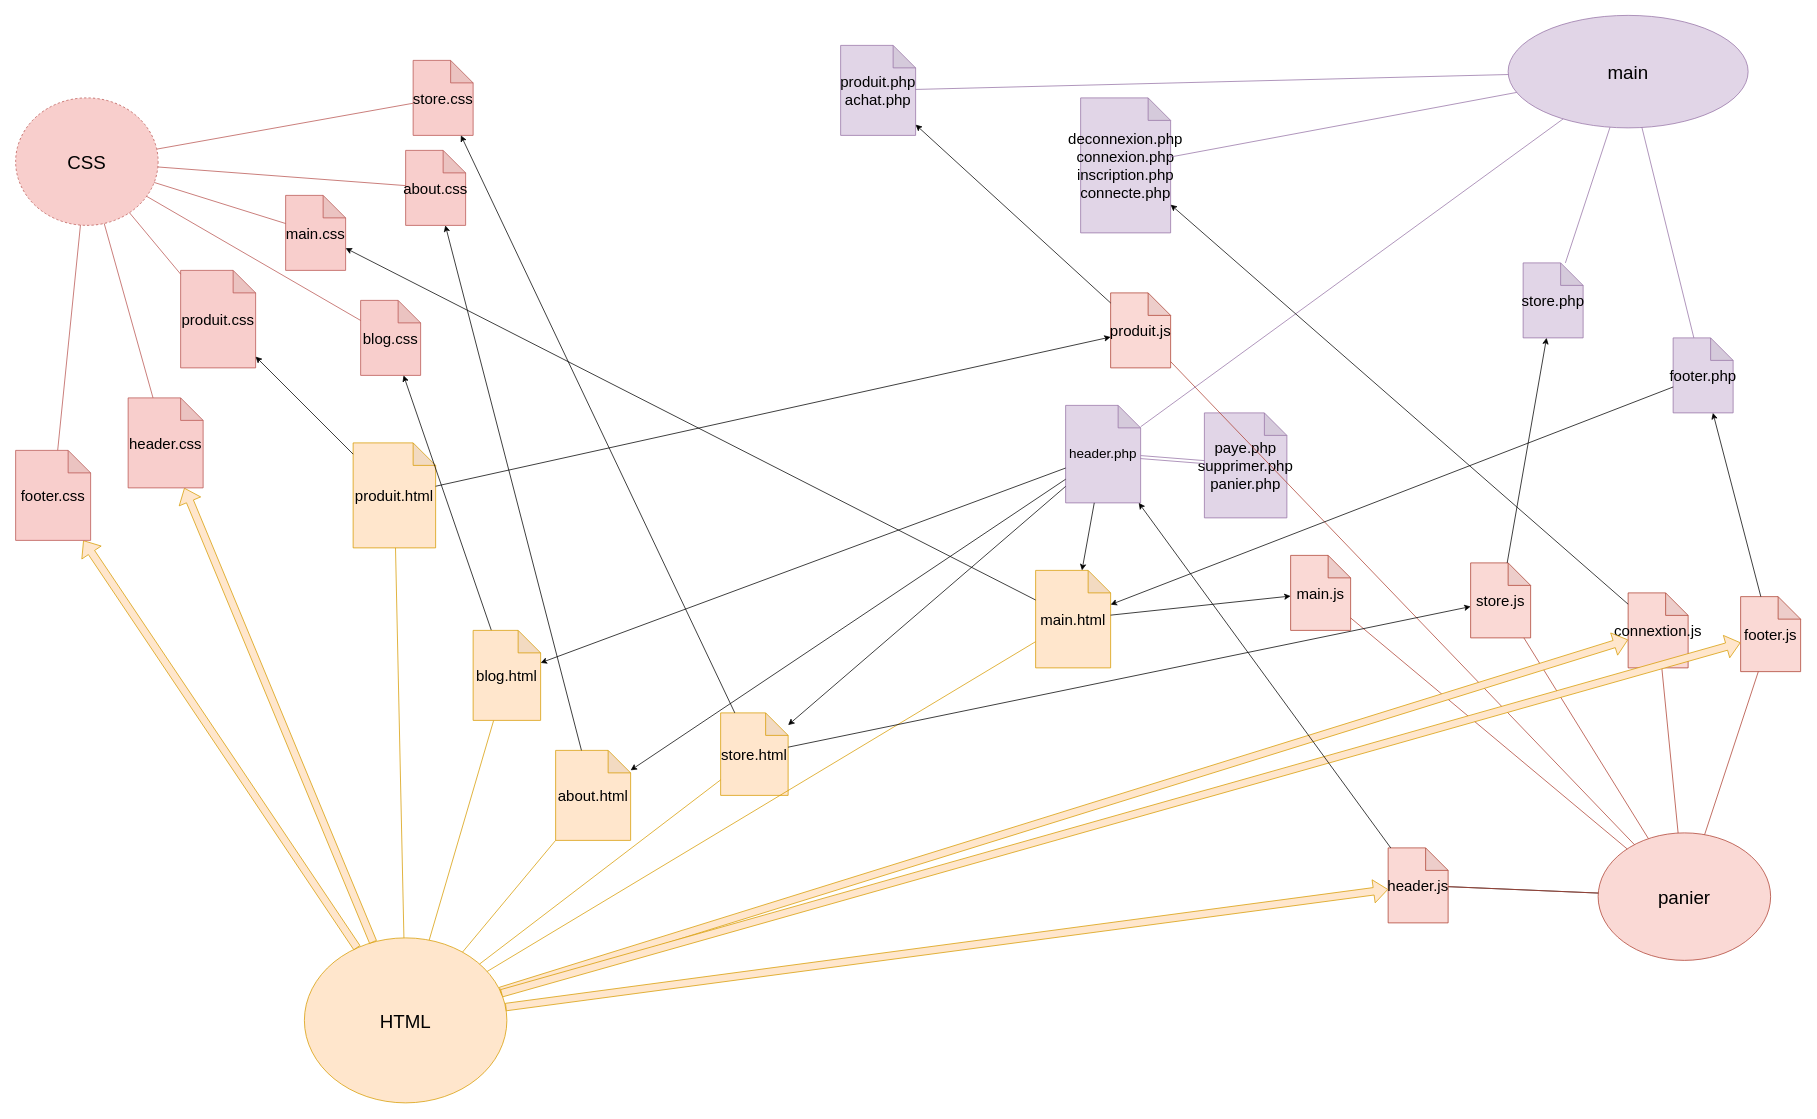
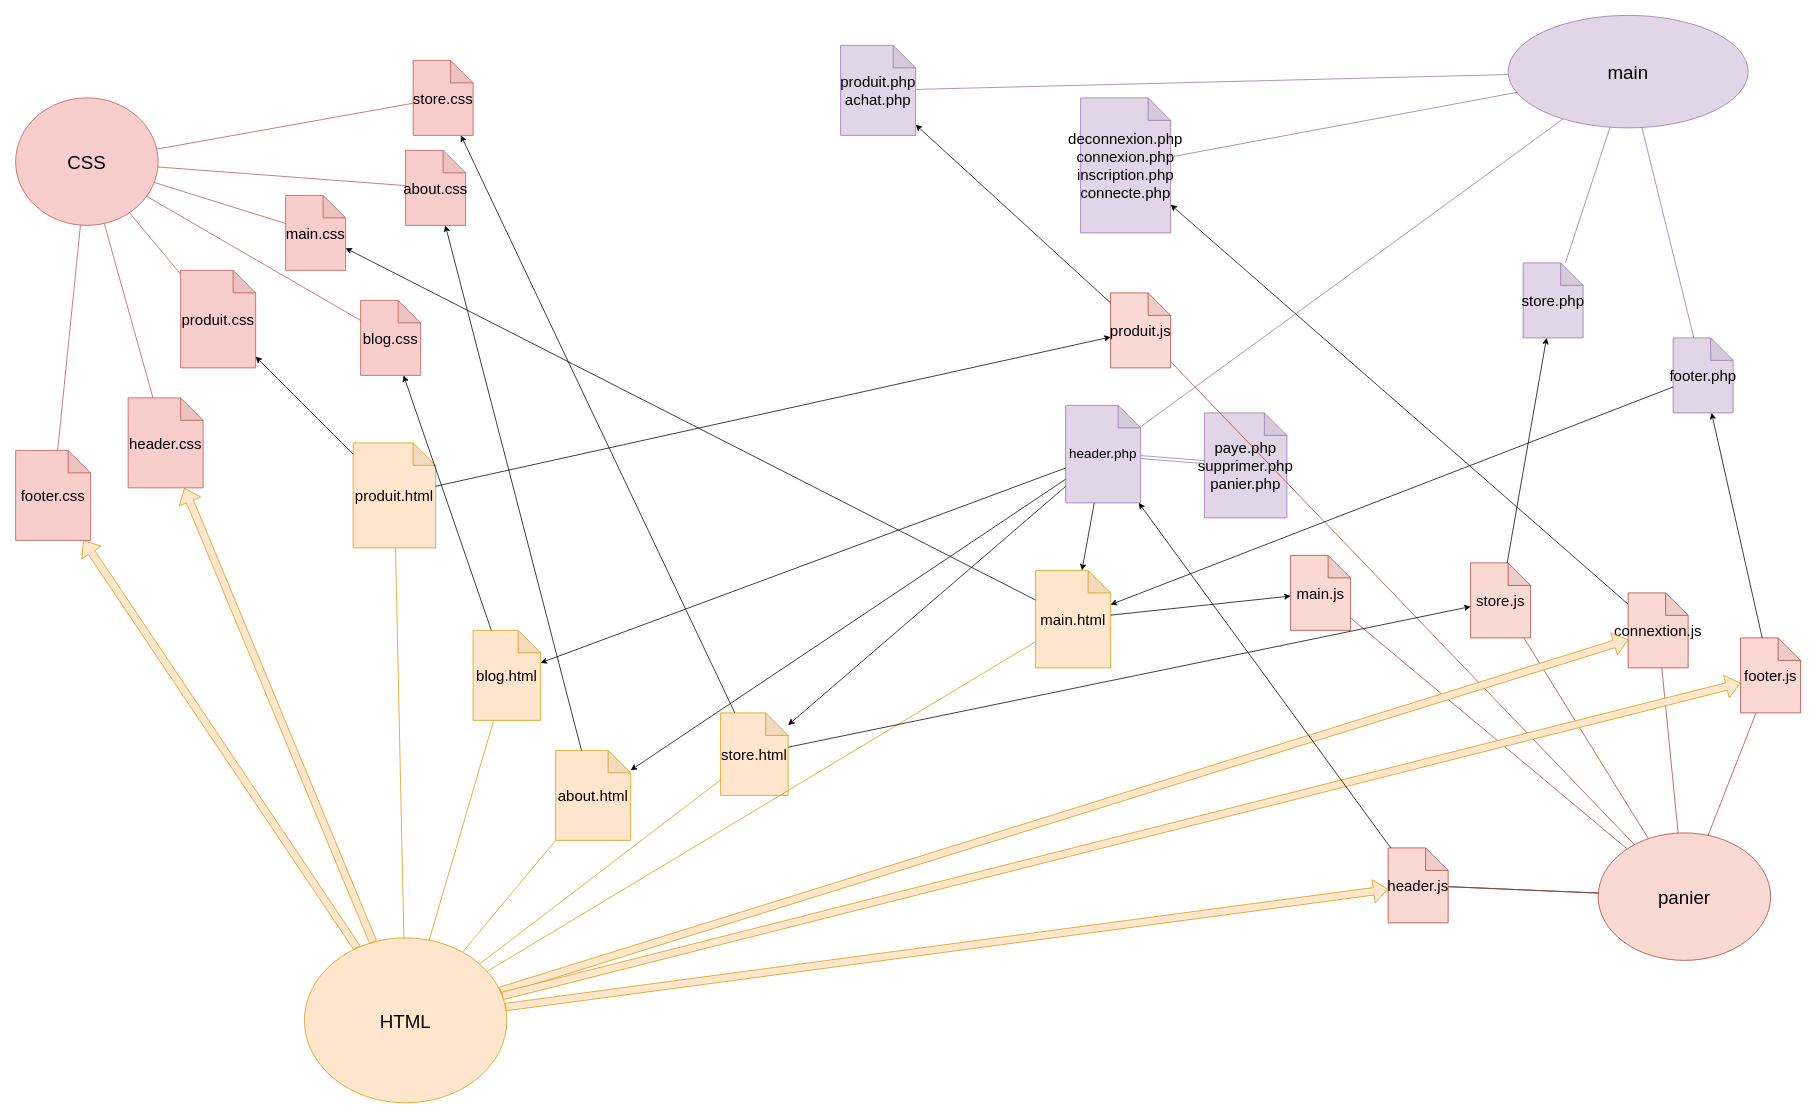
(87, 162) -> (87, 162)
(1770, 634) -> (1770, 675)
